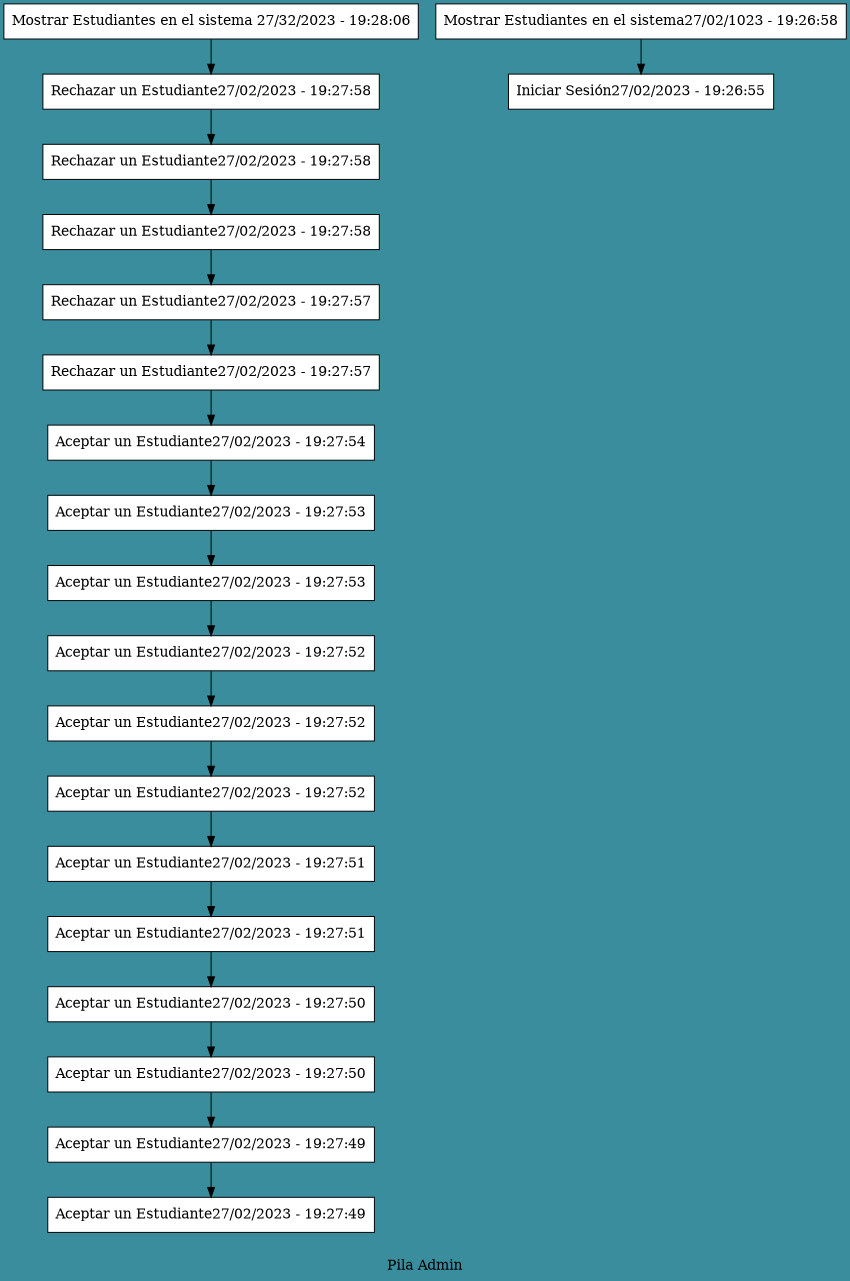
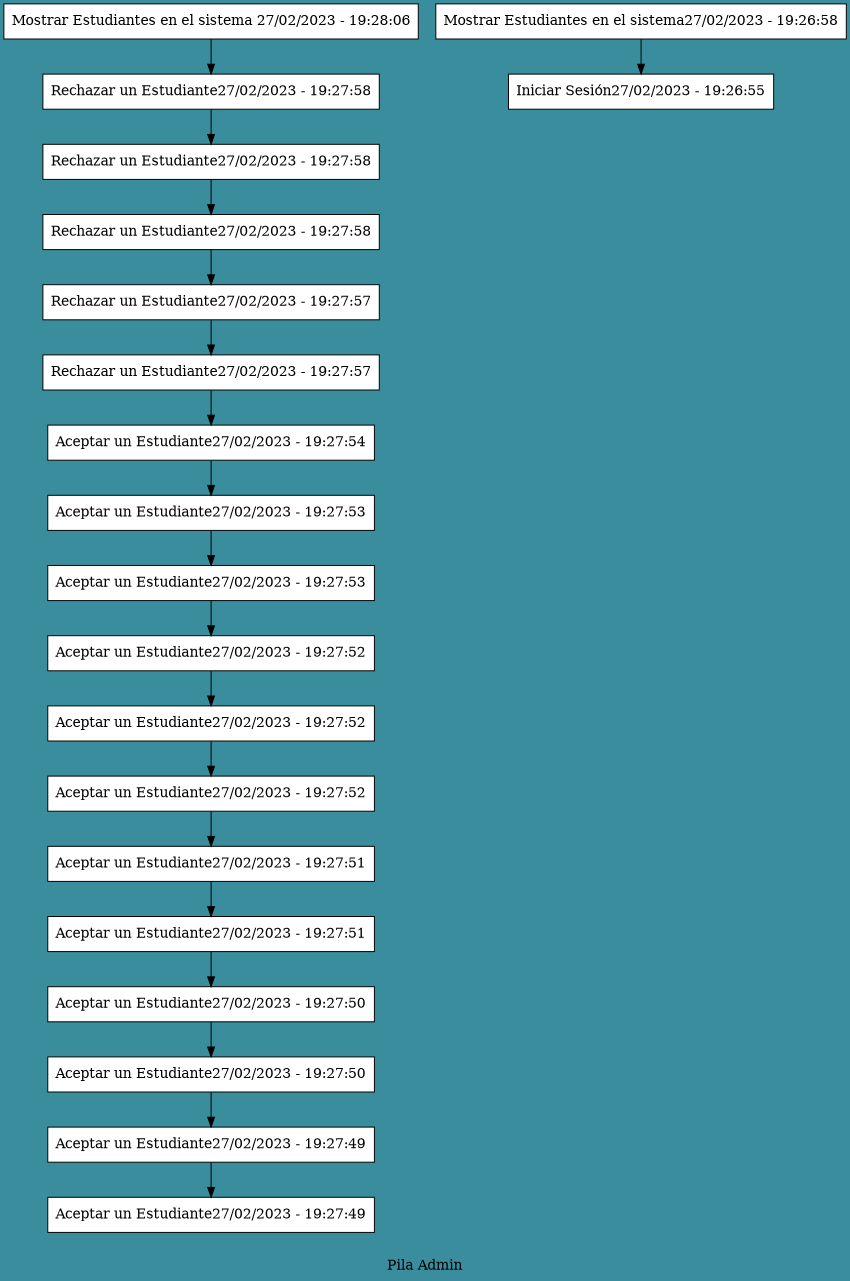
(211, 21) -> (211, 21)
(641, 21) -> (641, 21)
